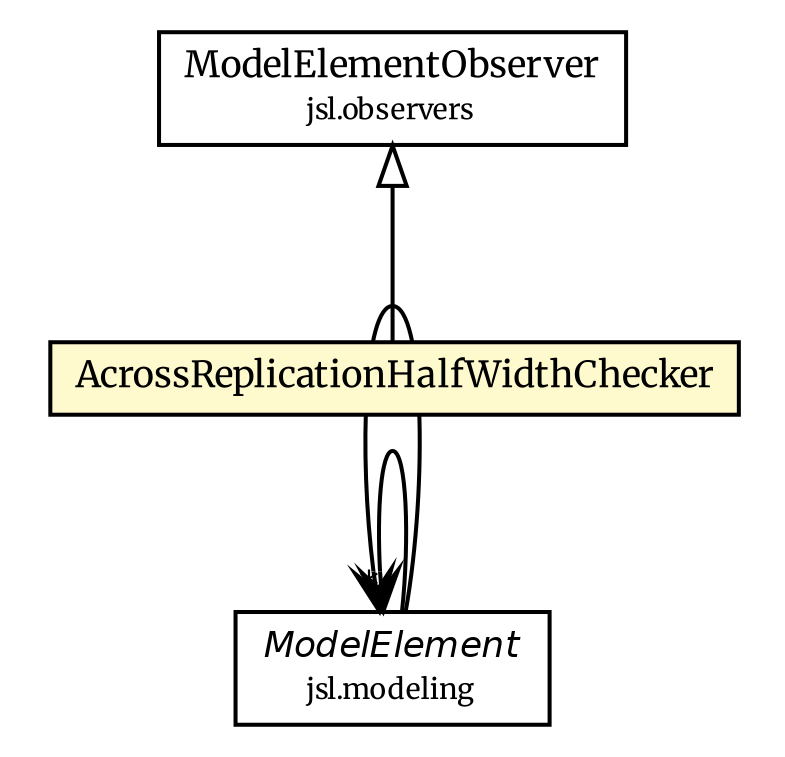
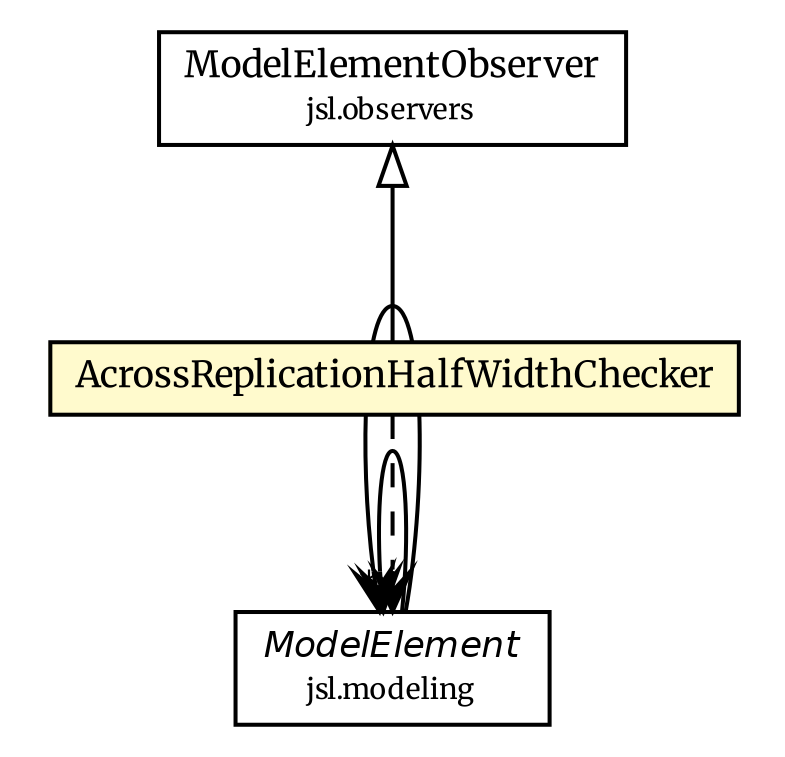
none -> (393, 492)
